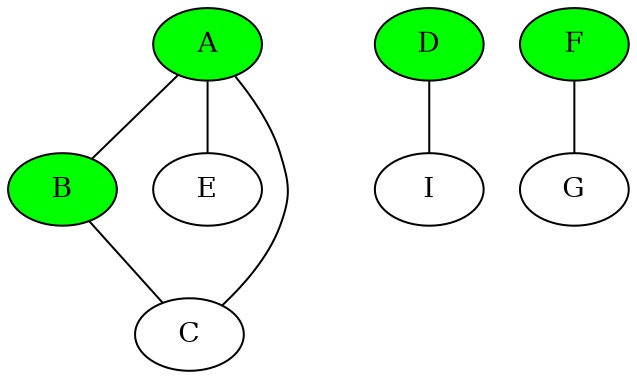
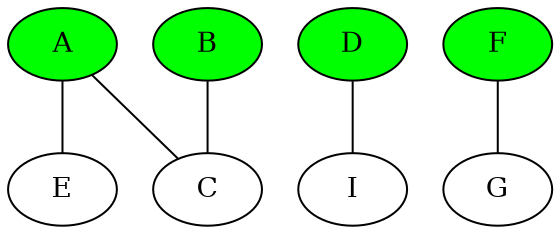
(135, 117) -> none
